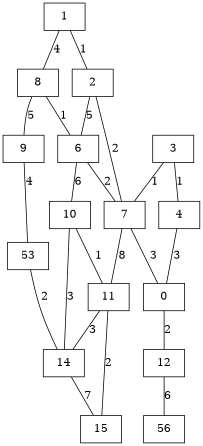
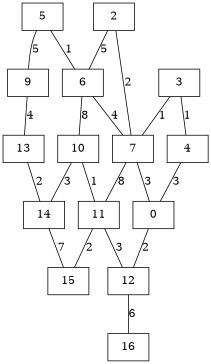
(65, 17) -> none
(38, 83) -> (43, 17)
(78, 182) -> (85, 116)
(108, 182) -> (115, 116)
(28, 256) -> (24, 149)
(86, 330) -> (114, 248)
(164, 429) -> (128, 347)
